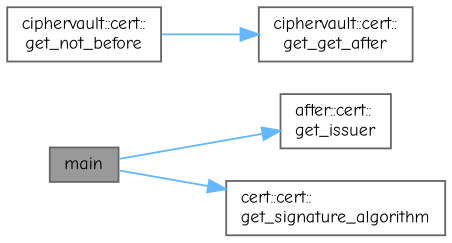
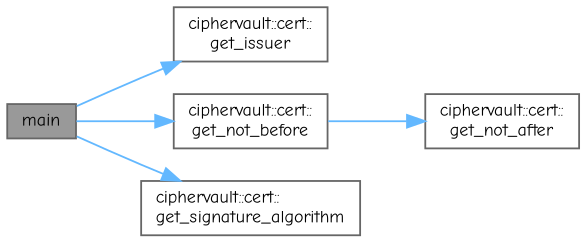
(336, 34) -> (502, 121)
none -> (116, 121)
(336, 121) -> (251, 34)
(336, 208) -> (251, 208)
